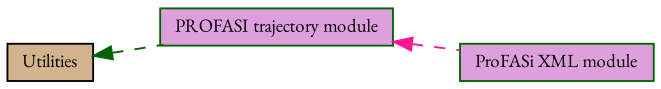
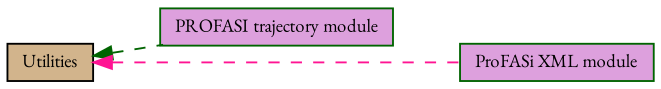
(436, 47) -> (286, 62)
